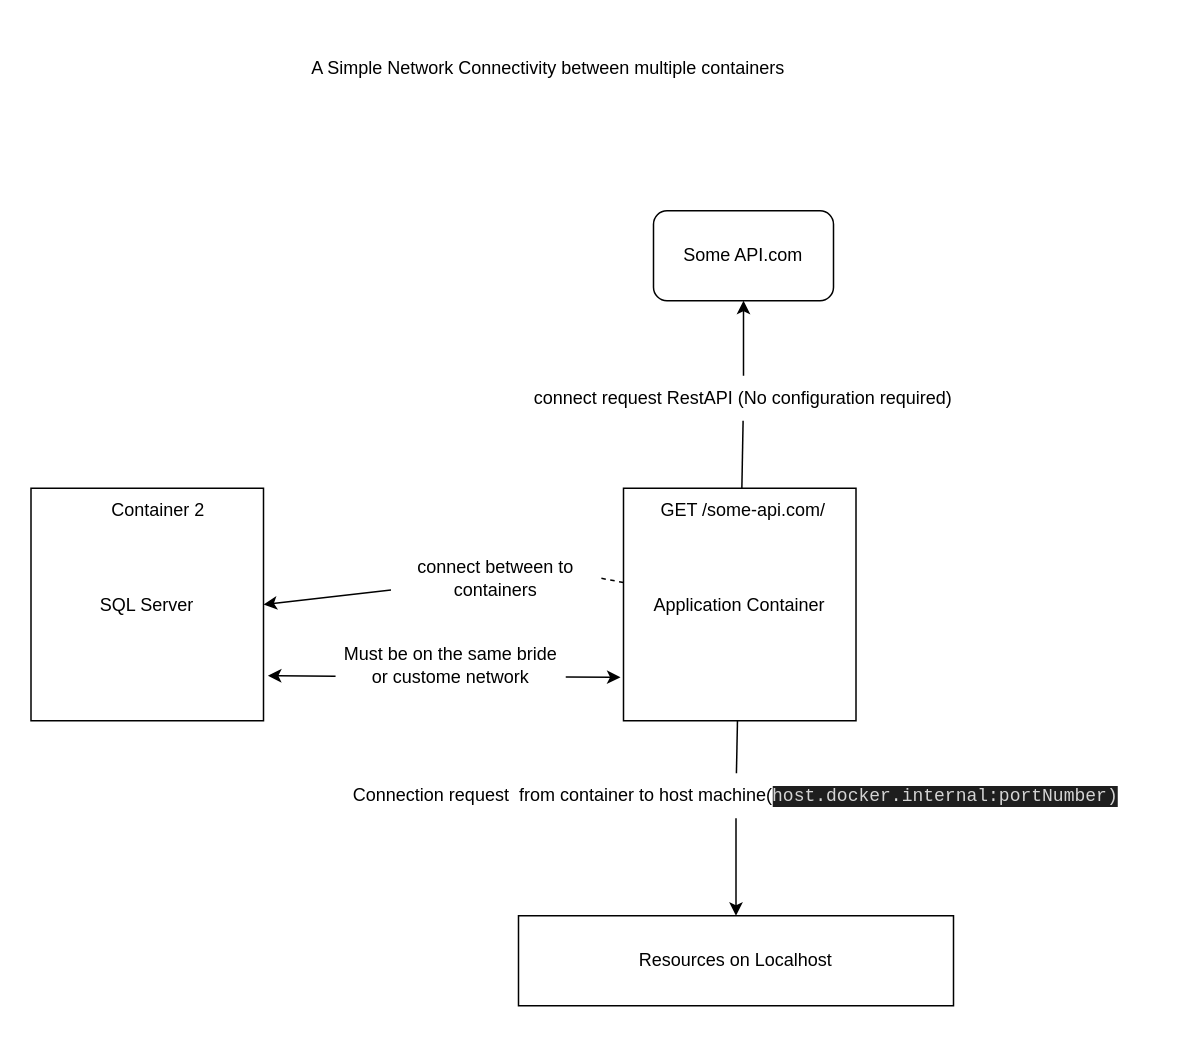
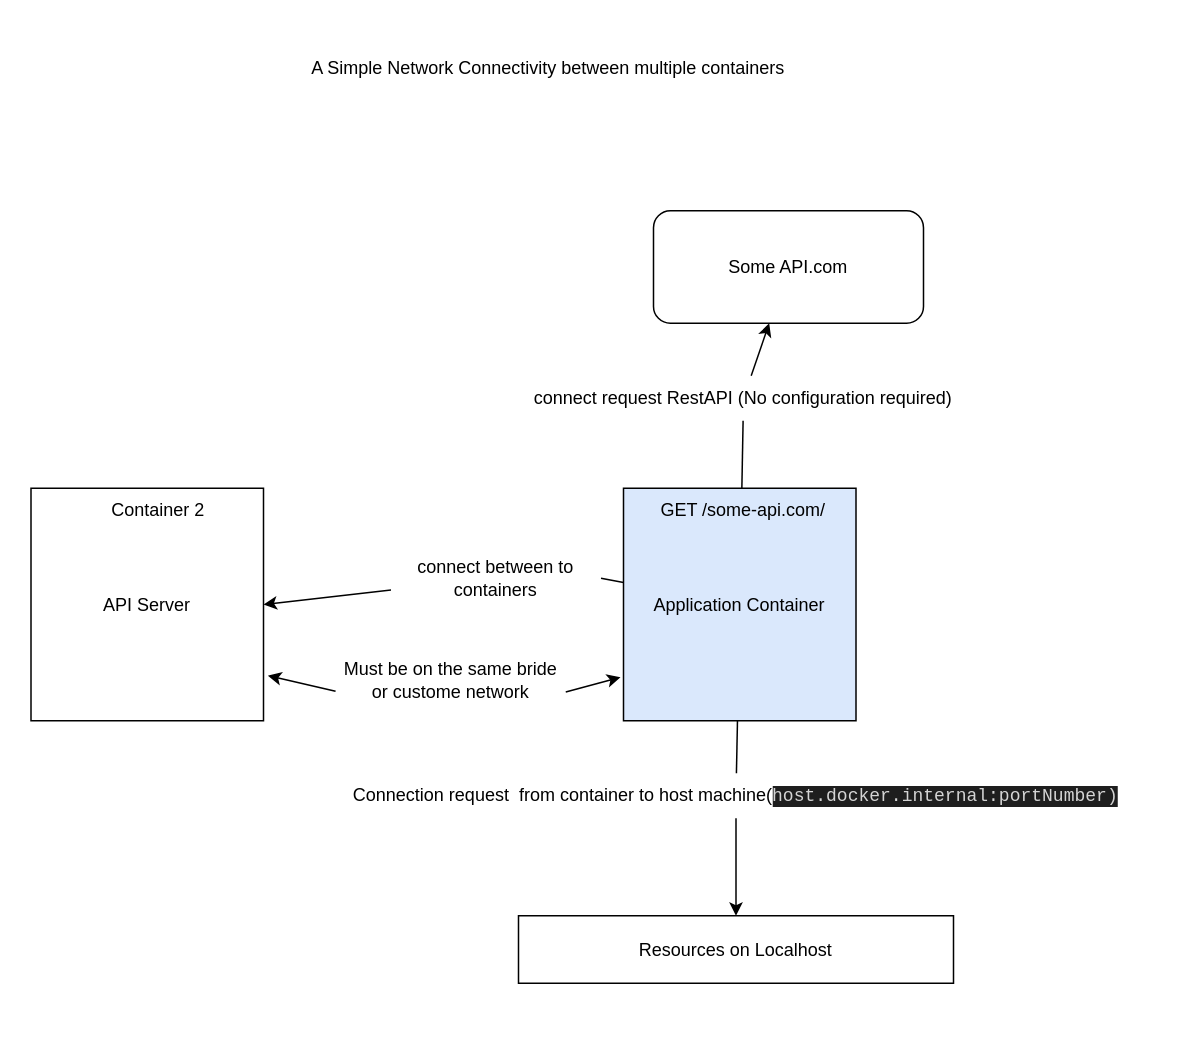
(743, 256) -> (788, 267)
(613, 581) -> (613, 581)
(147, 605) -> (147, 605)
(740, 605) -> (740, 605)
(451, 665) -> (451, 680)
(736, 961) -> (736, 950)
